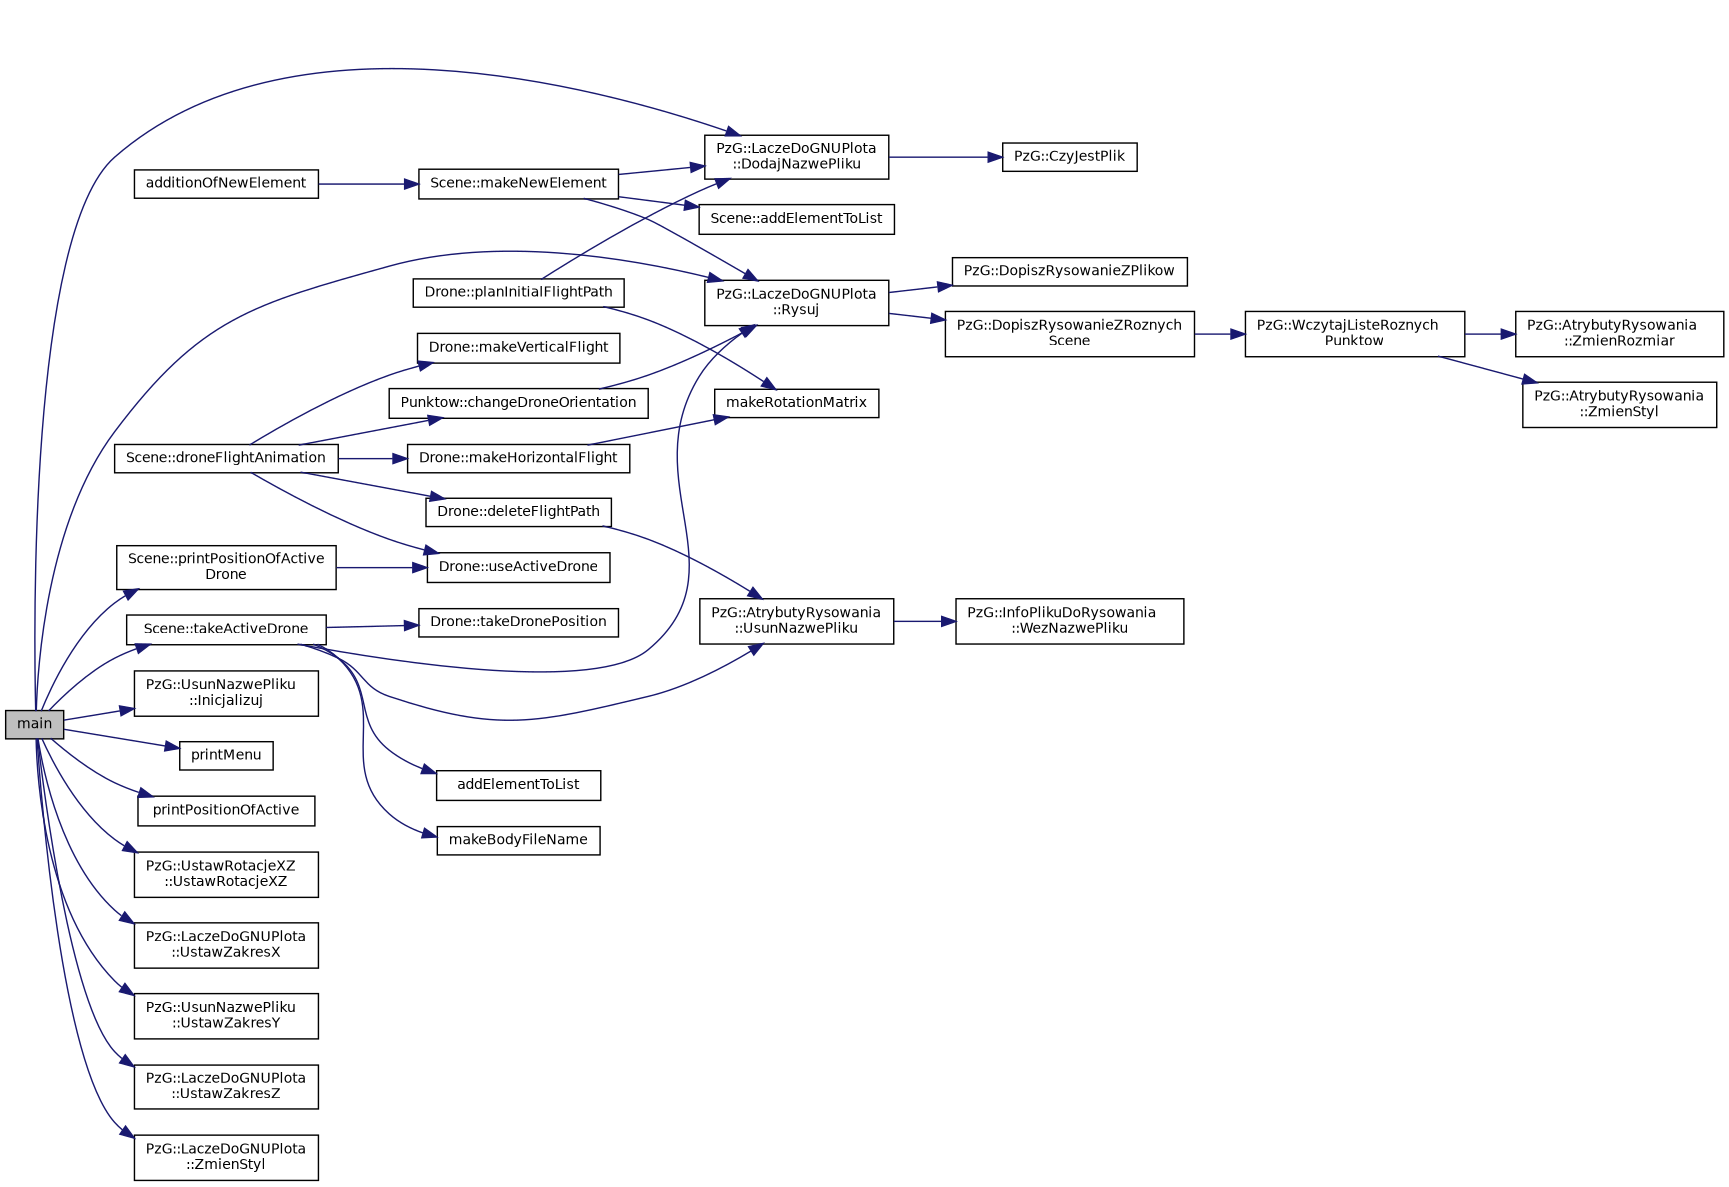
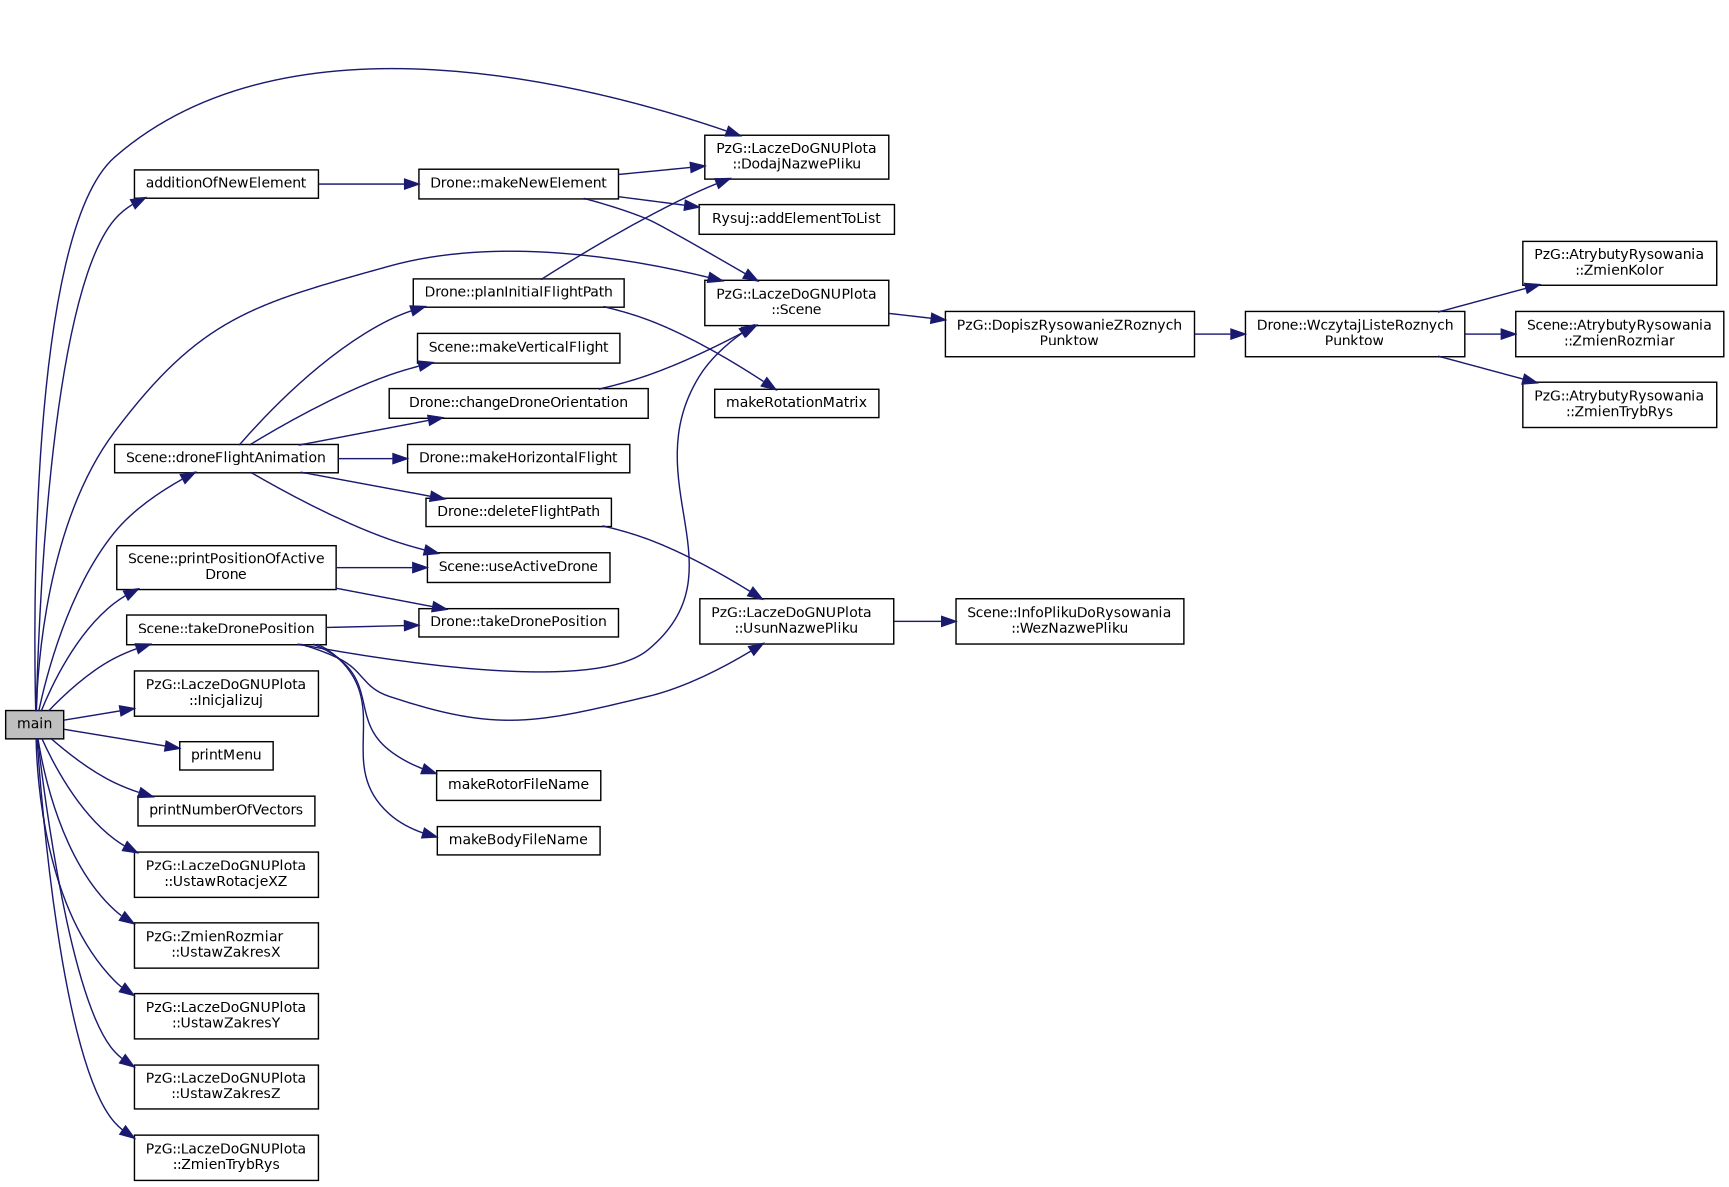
(1070, 157) -> none
(519, 184) -> (519, 184)
(797, 219) -> (797, 219)
none -> (1620, 263)
(1070, 272) -> none
(797, 303) -> (797, 303)
(1070, 334) -> (1070, 334)
(1355, 334) -> (1355, 334)
(1620, 334) -> (1620, 334)
(519, 348) -> (519, 348)
none -> (318, 368)
(519, 403) -> (519, 403)
(1620, 405) -> (1620, 405)
(651, 432) -> none
none -> (54, 449)
(519, 568) -> (519, 568)
none -> (85, 578)
none -> (385, 597)
(797, 621) -> (797, 621)
(1070, 621) -> (1070, 621)
(226, 630) -> (226, 630)
(226, 694) -> (226, 694)
(519, 786) -> (519, 786)
(226, 811) -> (226, 811)
(226, 875) -> (226, 875)
(226, 945) -> (226, 945)
(226, 1016) -> (226, 1016)
(226, 1158) -> (226, 1158)
